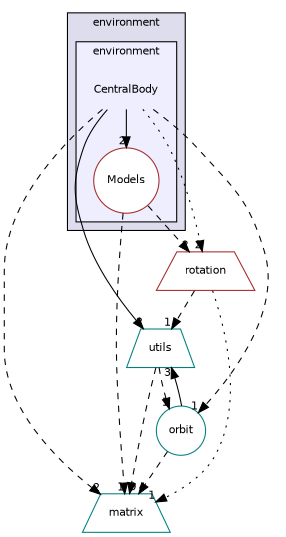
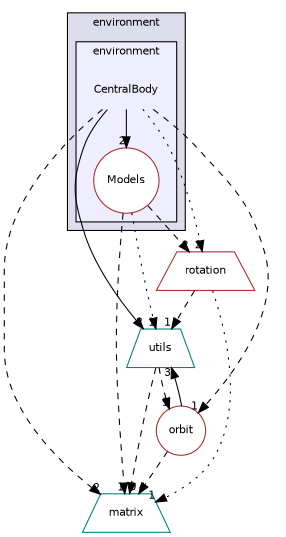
none -> (142, 266)
(181, 431) -> (181, 431)
